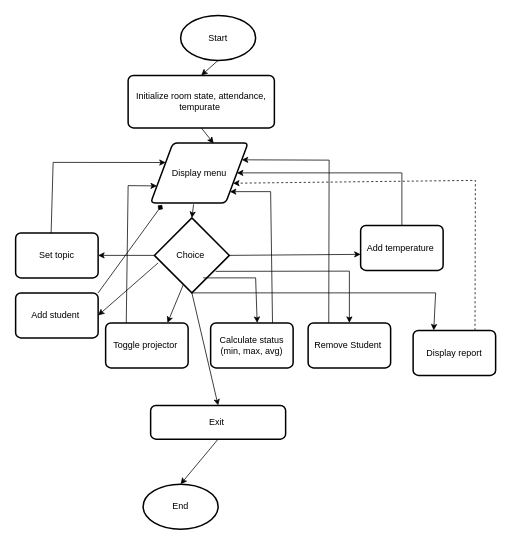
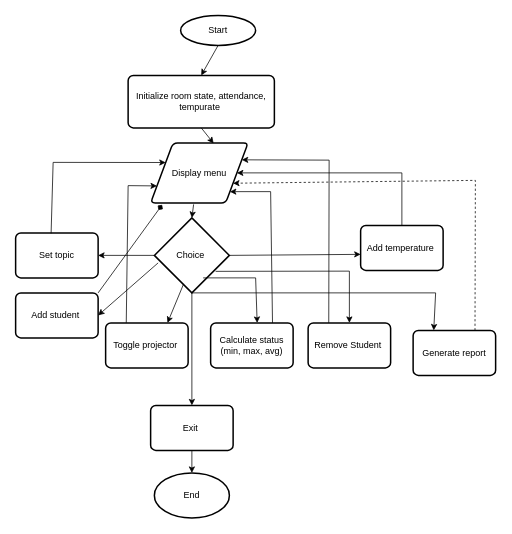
(218, 38) -> (218, 30)
(454, 353) -> (454, 353)
(218, 422) -> (192, 428)
(180, 507) -> (192, 495)
